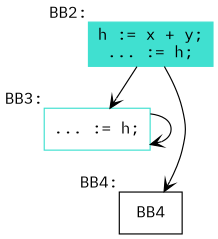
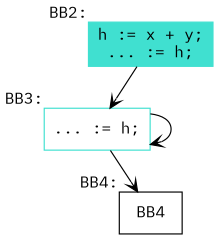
(185, 123) -> (121, 166)
